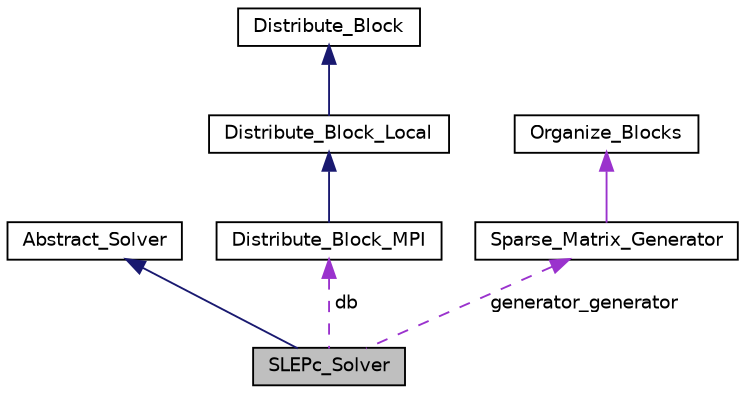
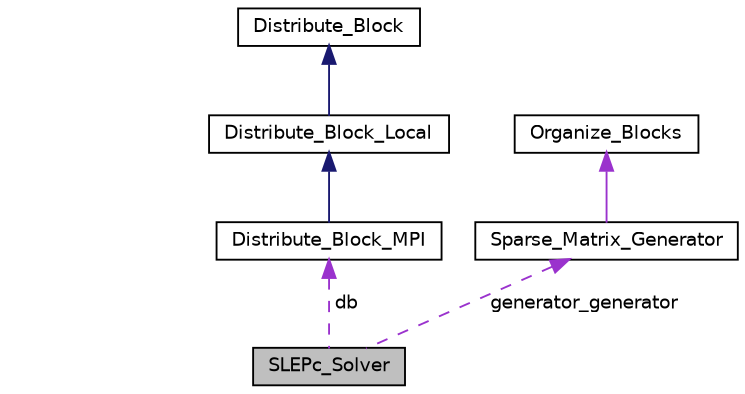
(95, 241) -> none
